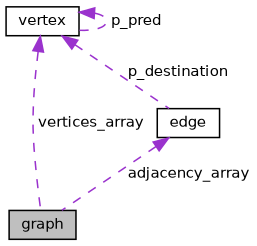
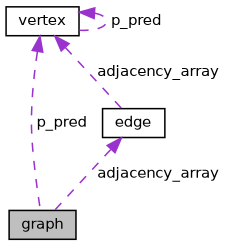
(176, 72) -> (157, 72)
(89, 123) -> (60, 123)
